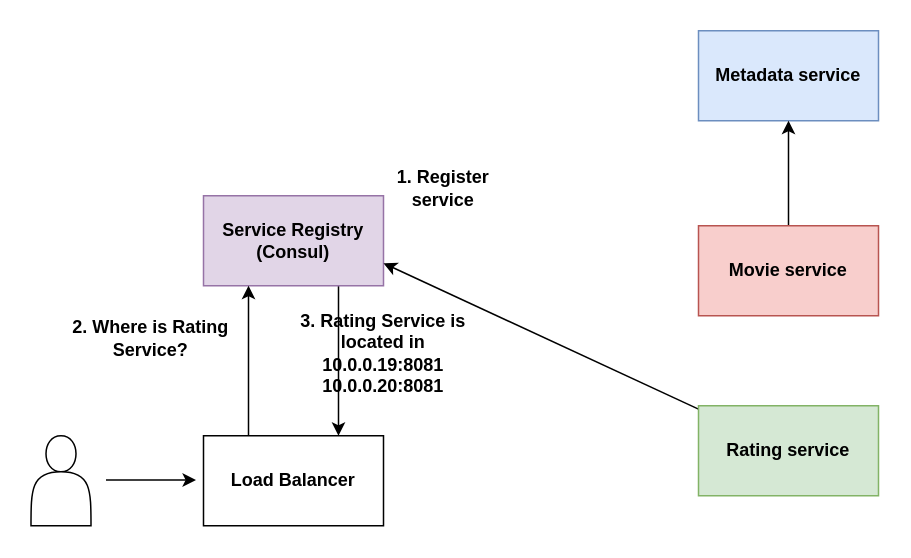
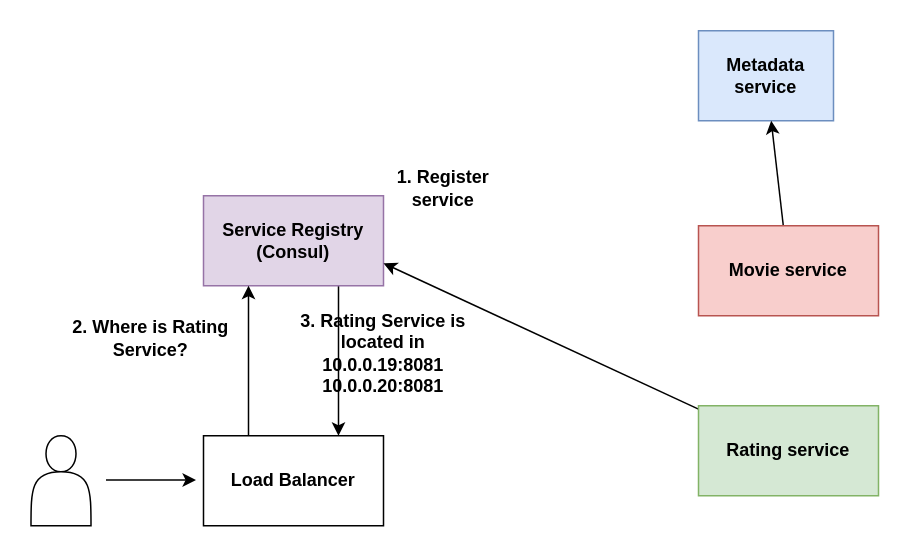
(788, 76) -> (766, 76)
